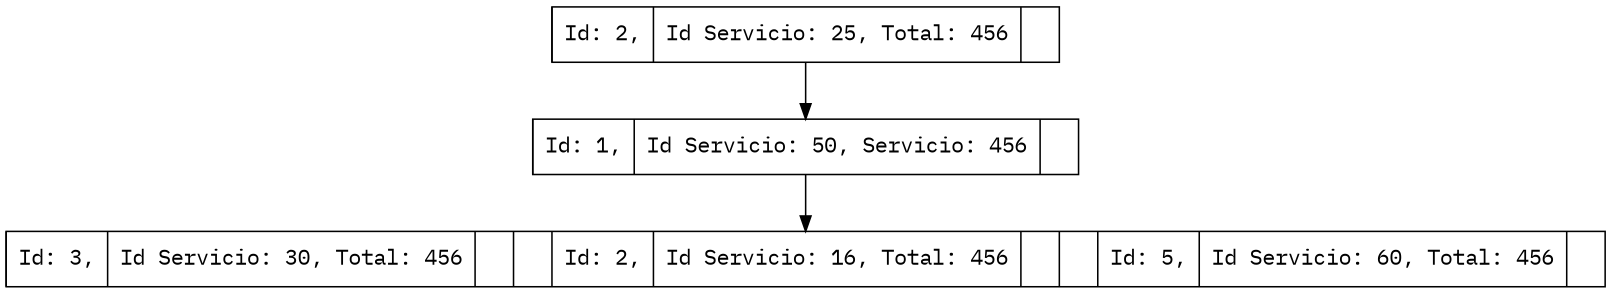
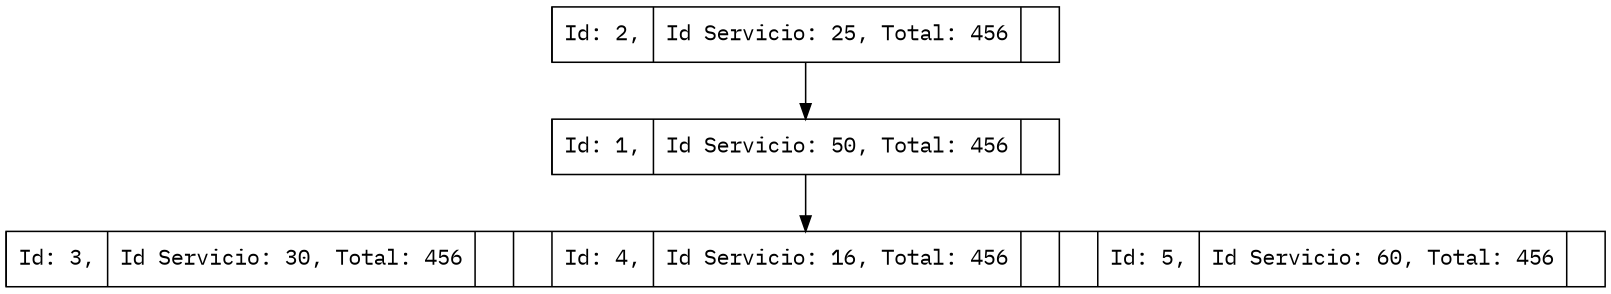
(837, 146) -> (837, 146)
(603, 258) -> (603, 258)
